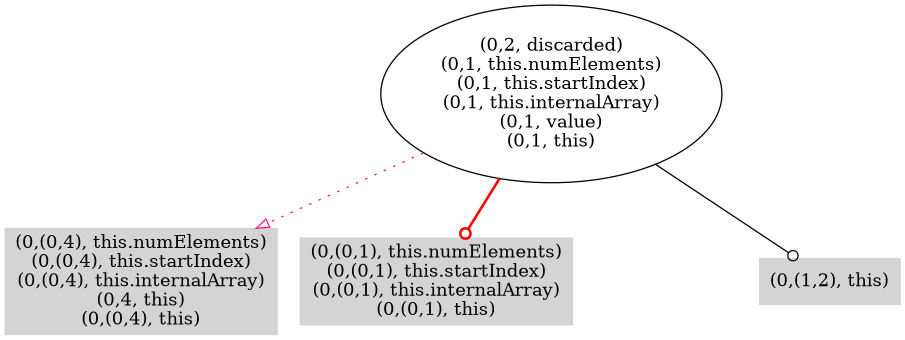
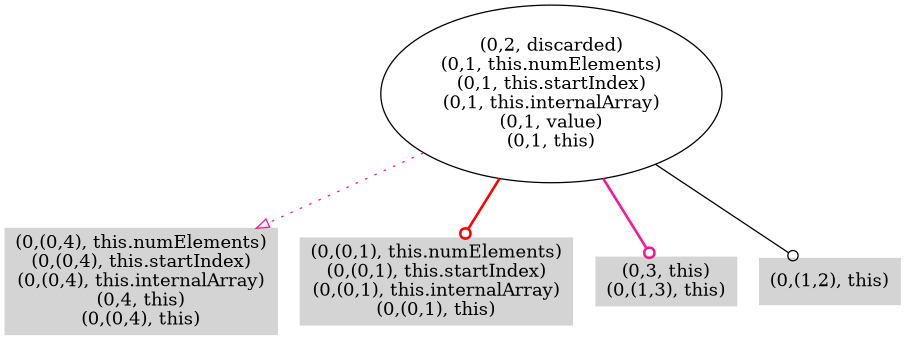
none -> (666, 281)
